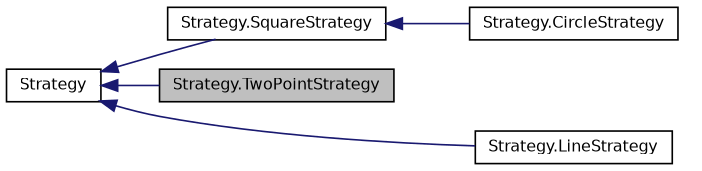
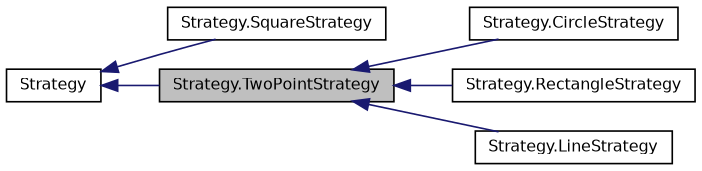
(436, 24) -> (434, 53)
none -> (574, 85)
(294, 135) -> (434, 118)
